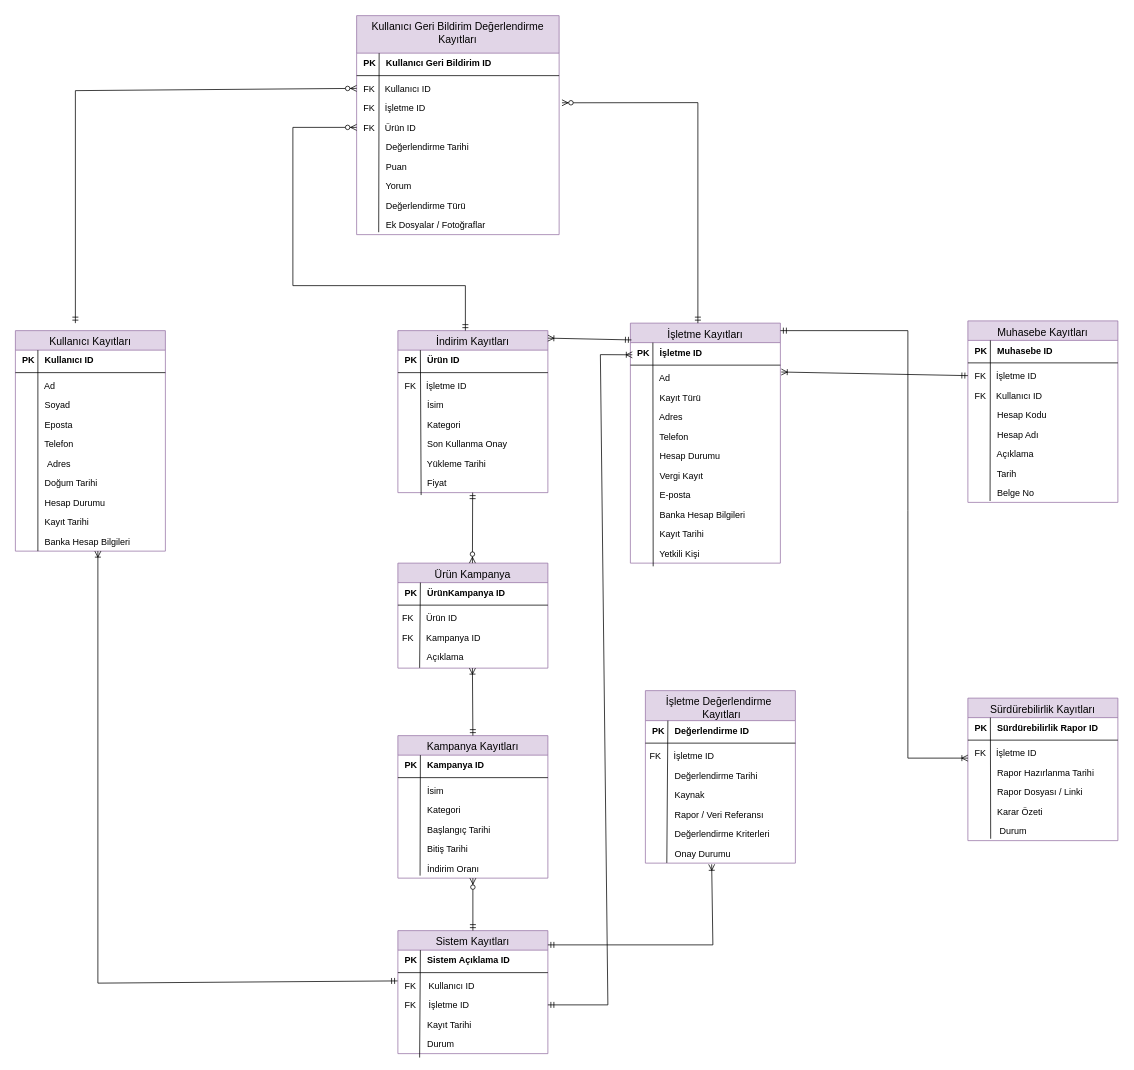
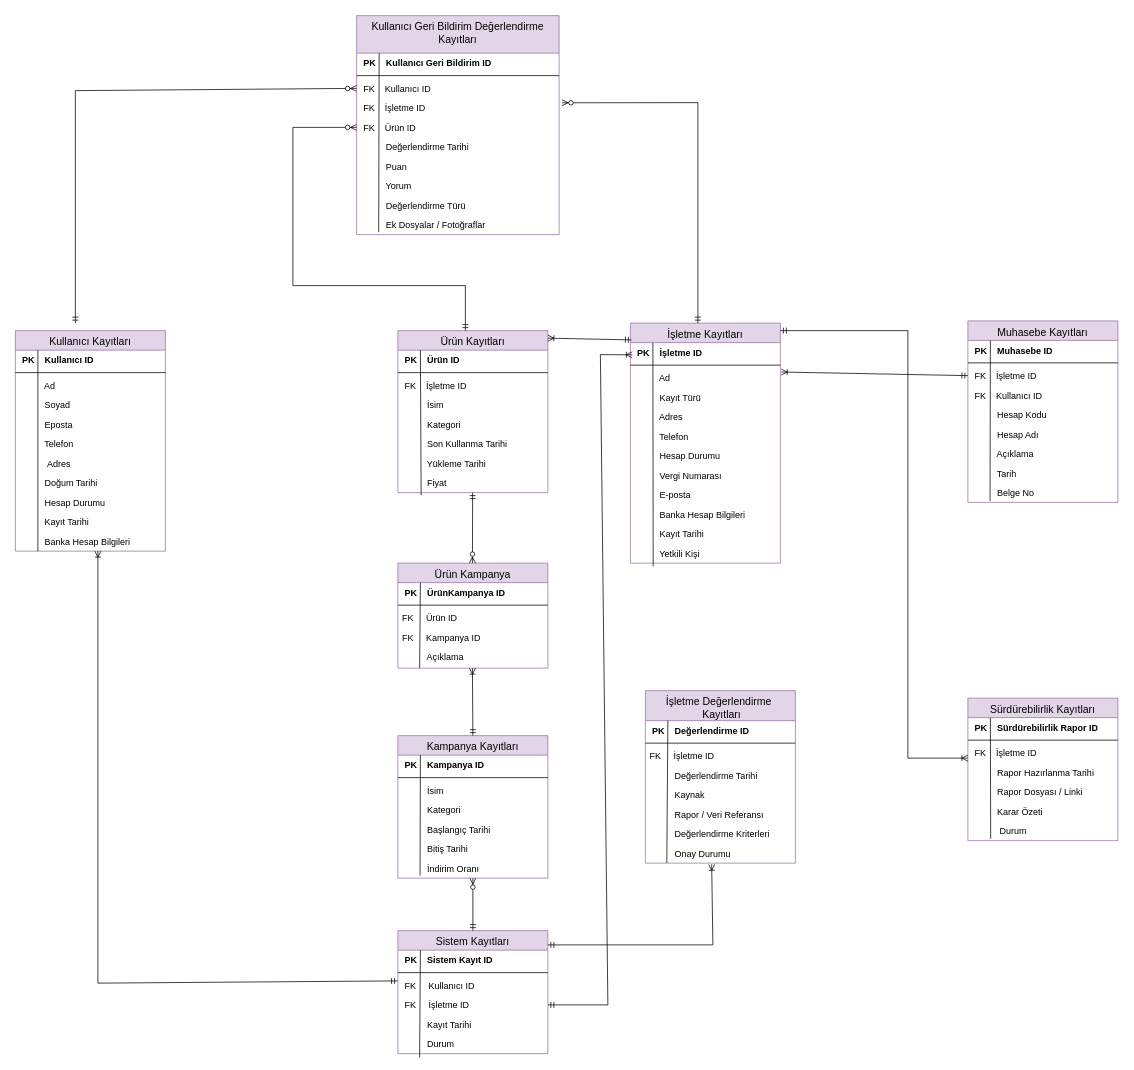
(473, 342) -> (473, 342)
(440, 444) -> (443, 444)
(660, 476) -> (667, 476)
(455, 960) -> (449, 960)
